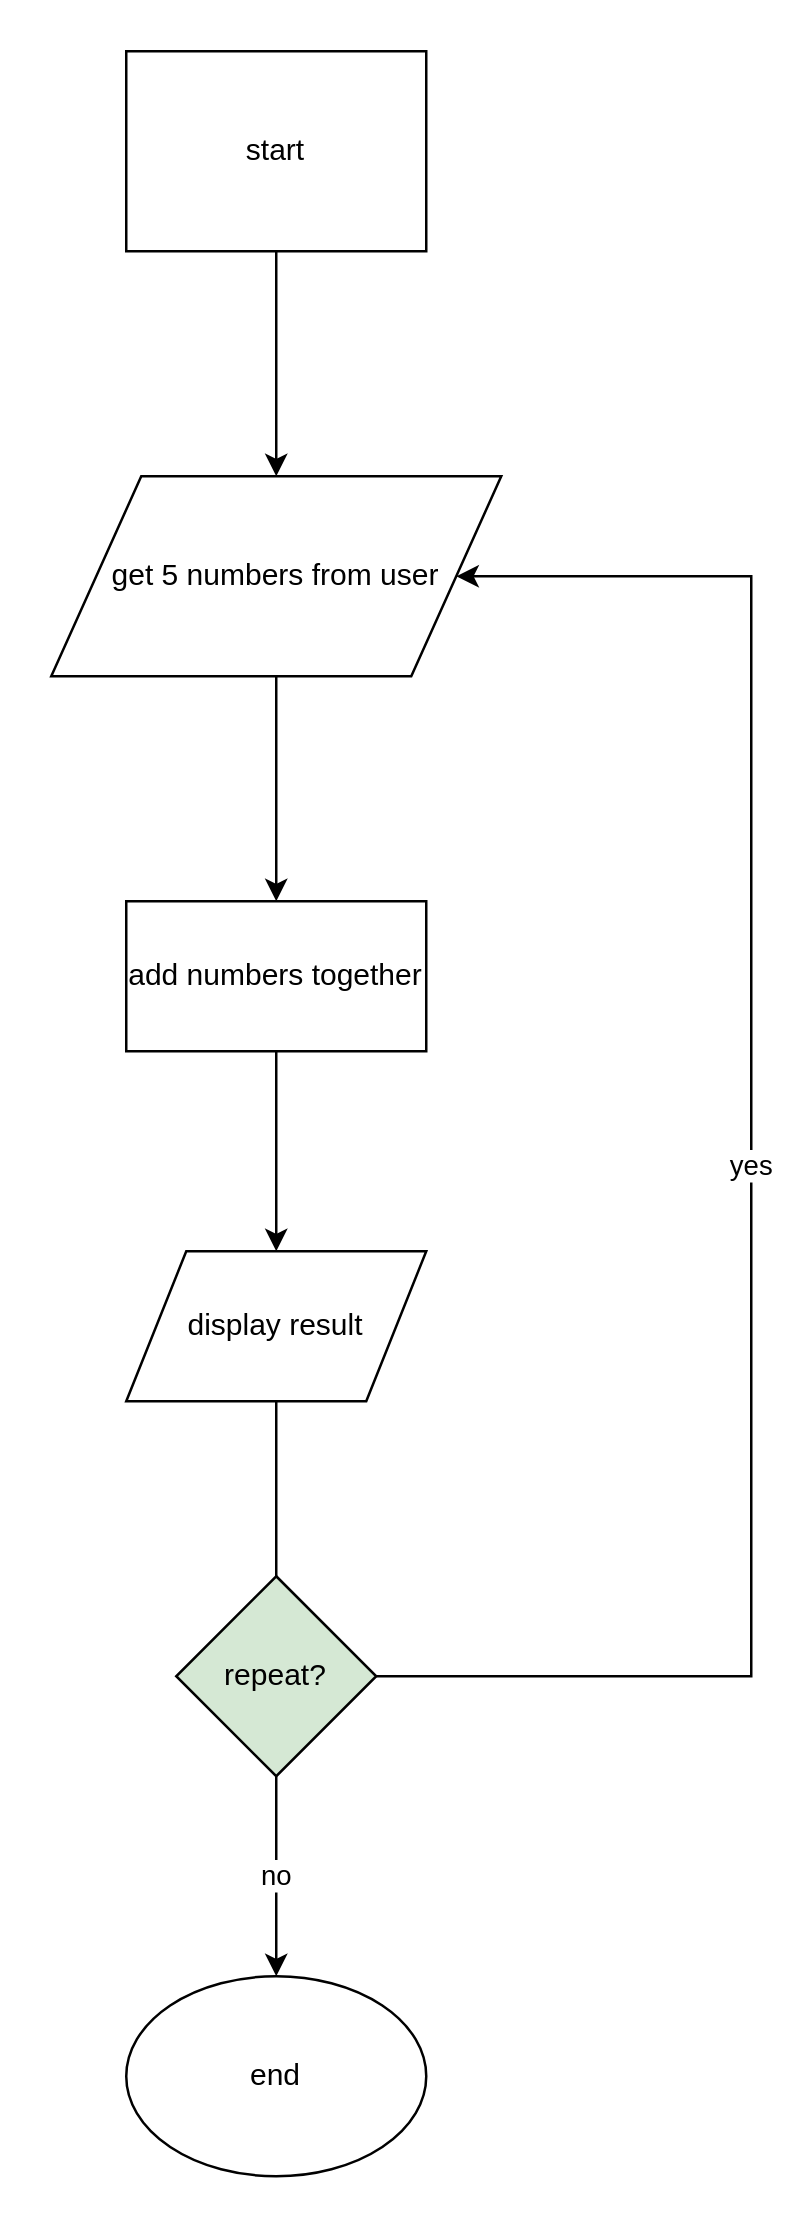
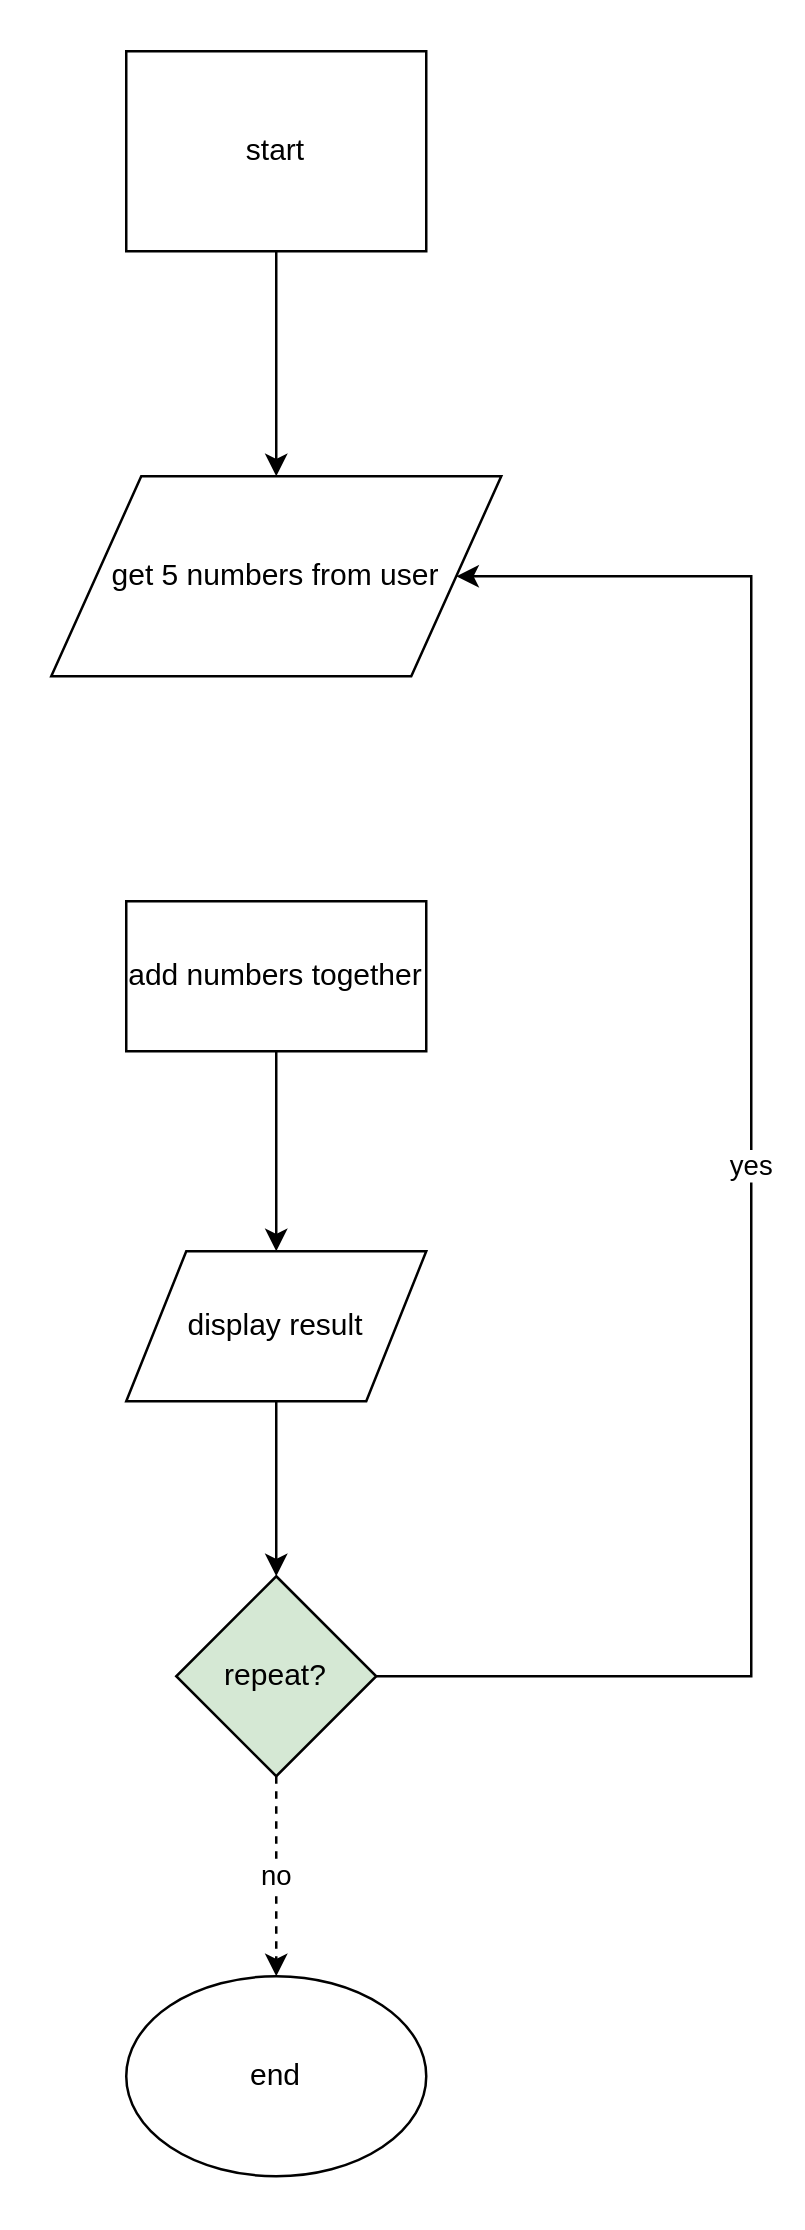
(276, 780) -> none
(276, 1565) -> (276, 1558)
(276, 1821) -> (276, 1821)
